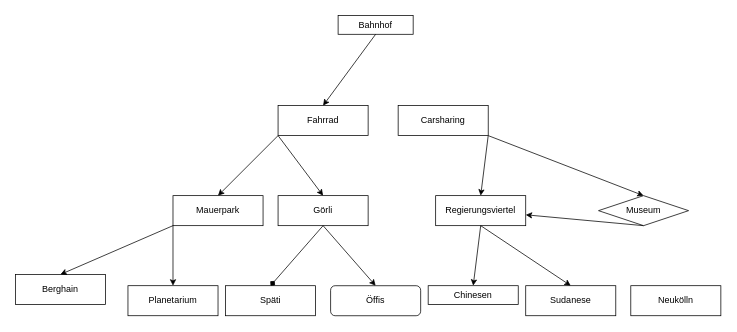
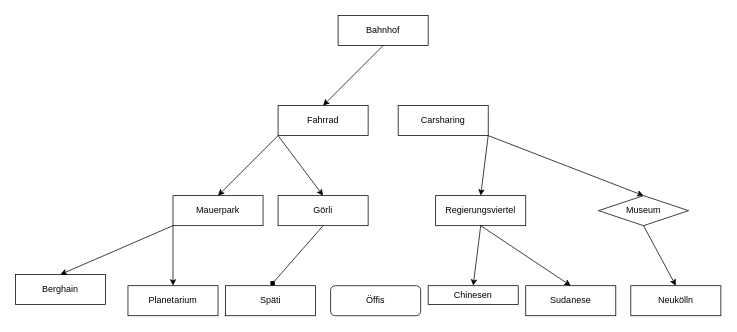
(375, 25) -> (383, 30)
(587, 220) -> (658, 253)
(348, 254) -> none
